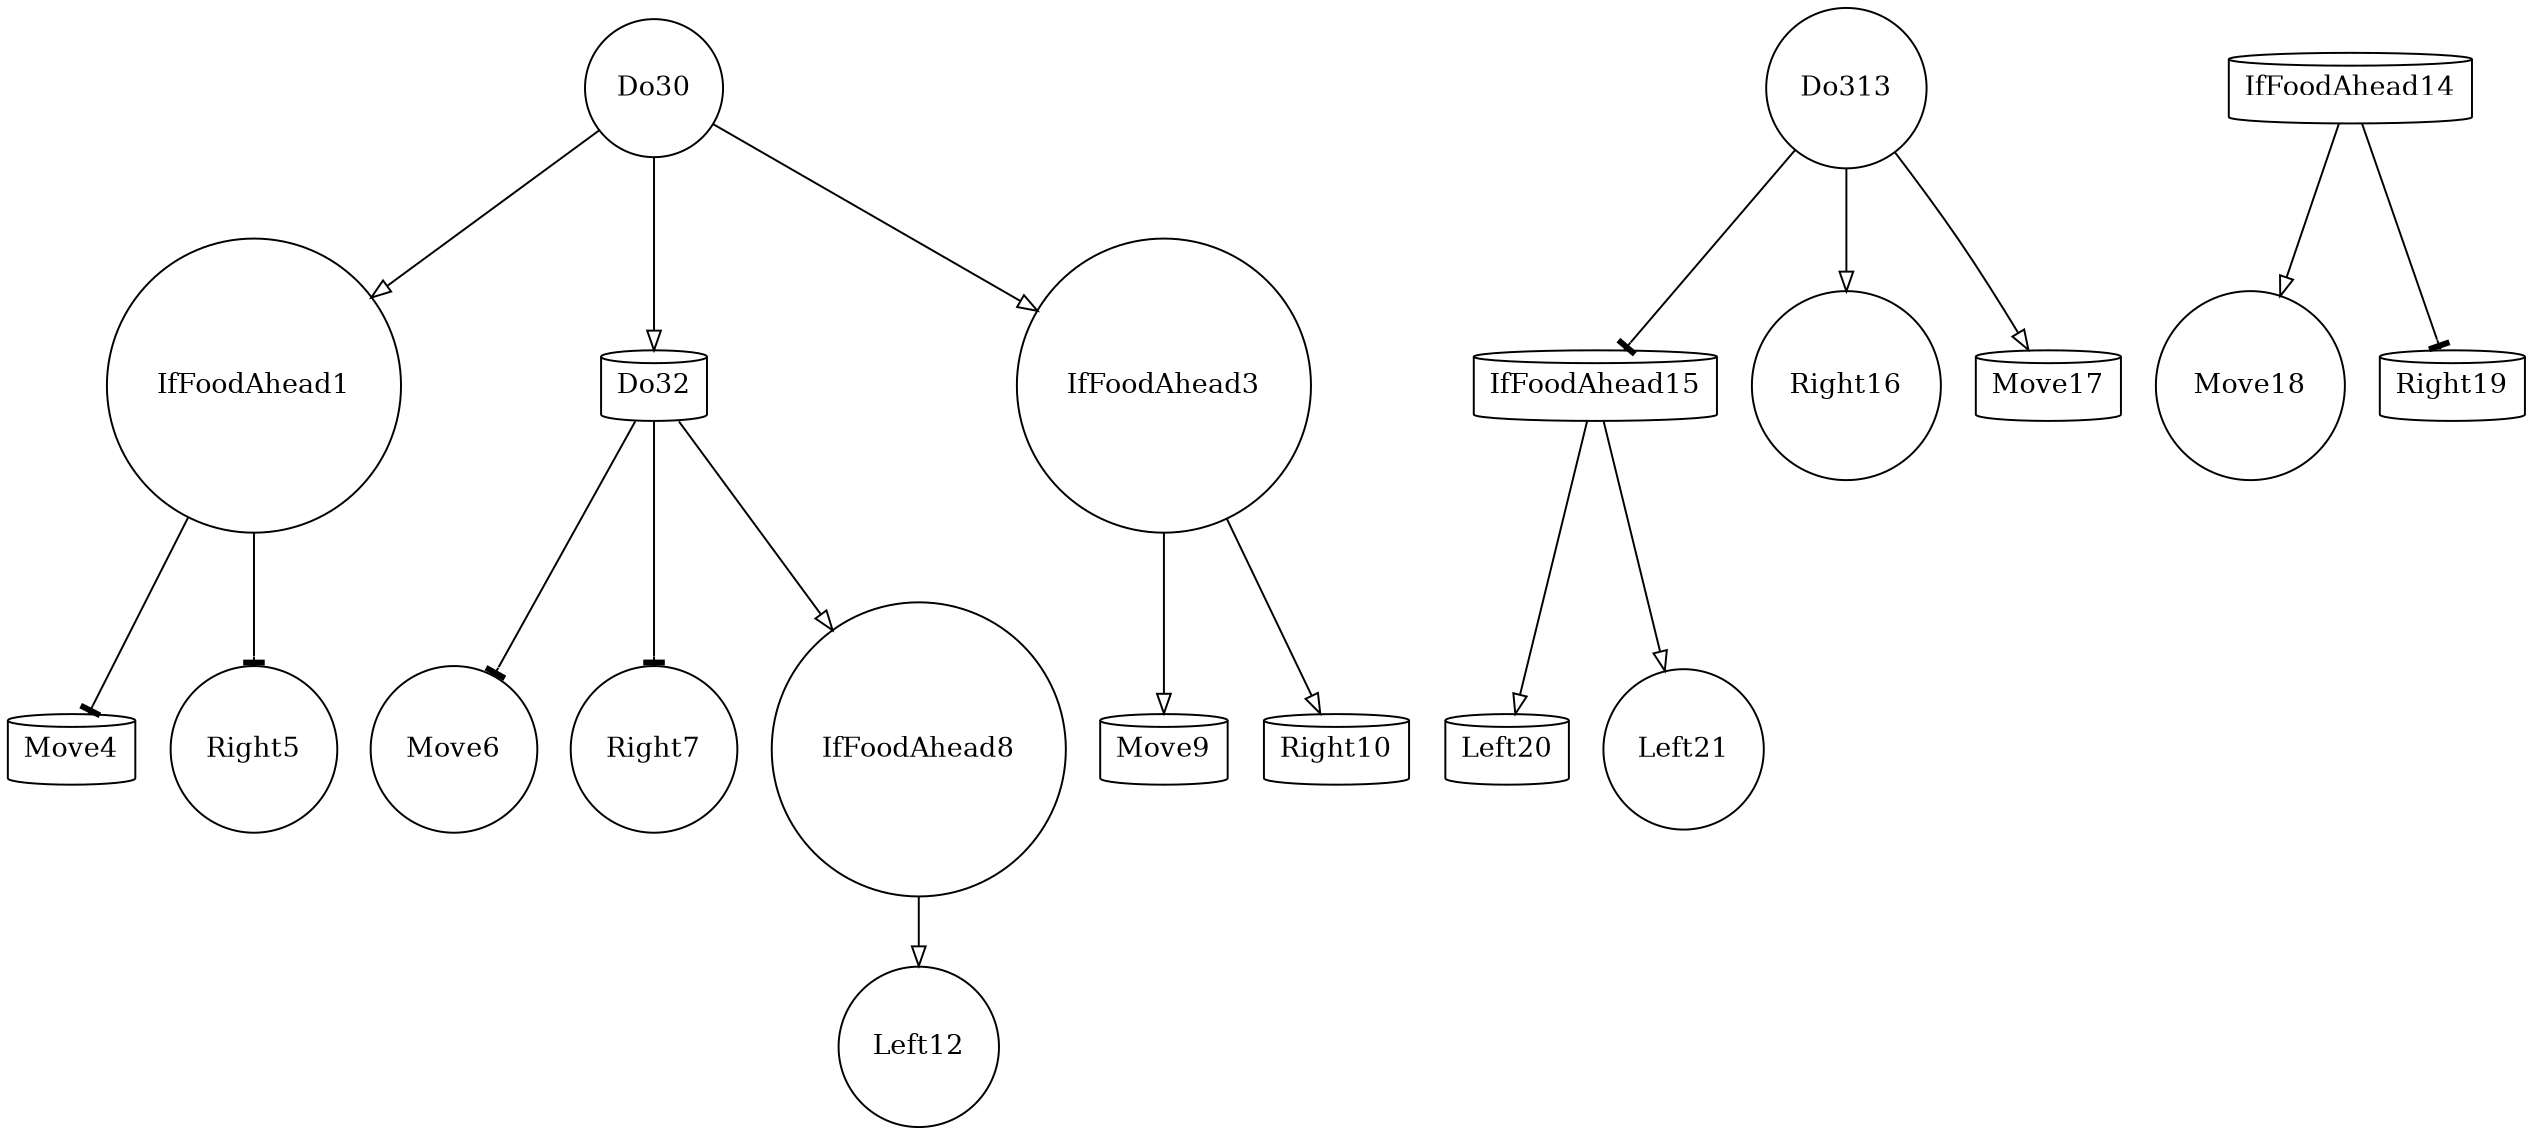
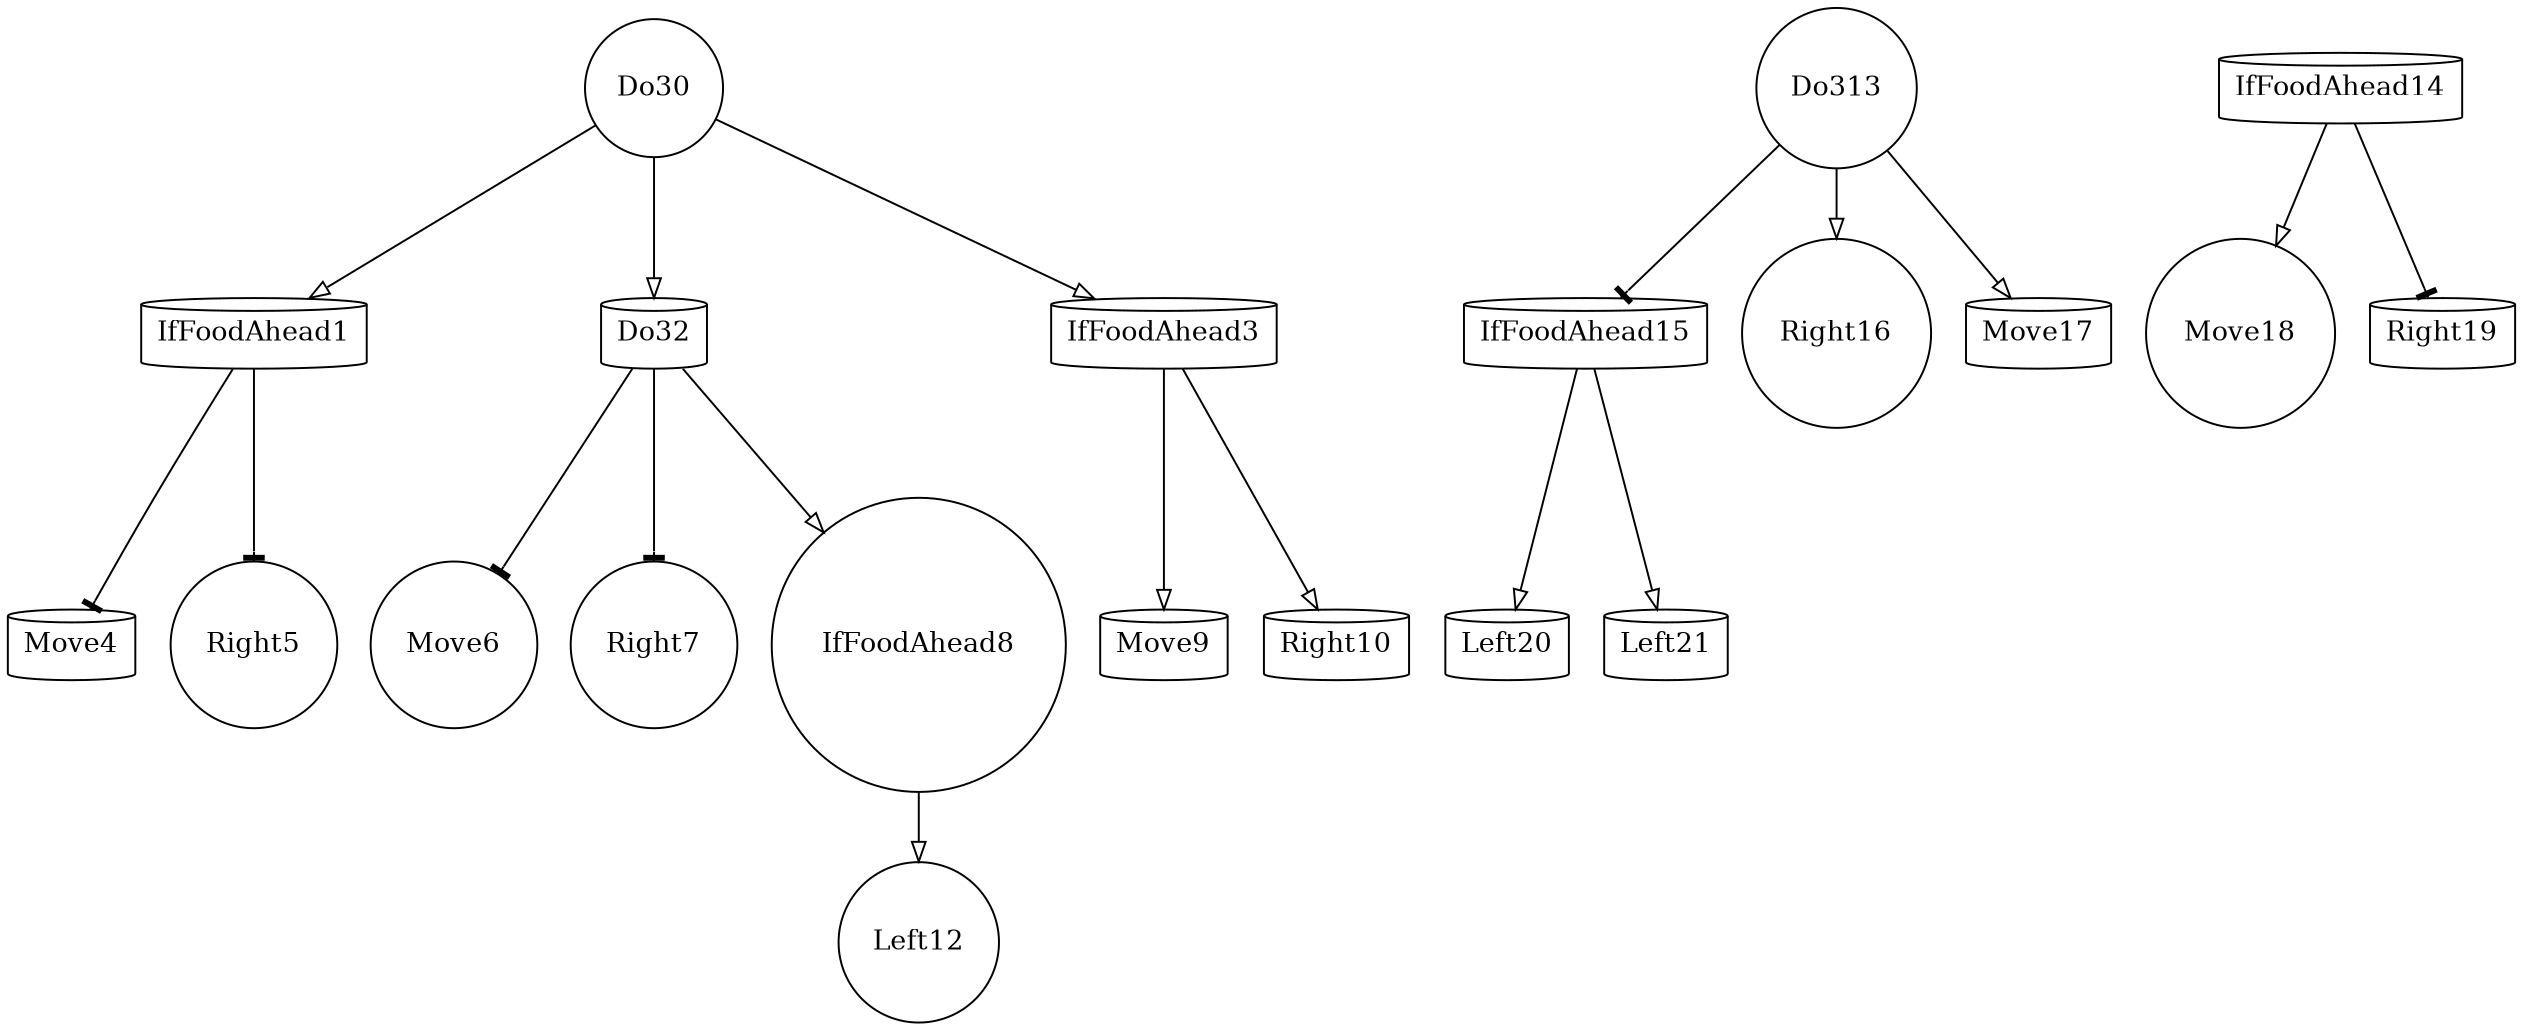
(254, 386) -> (254, 333)
(1164, 386) -> (1164, 333)
(1684, 749) -> (1666, 645)
